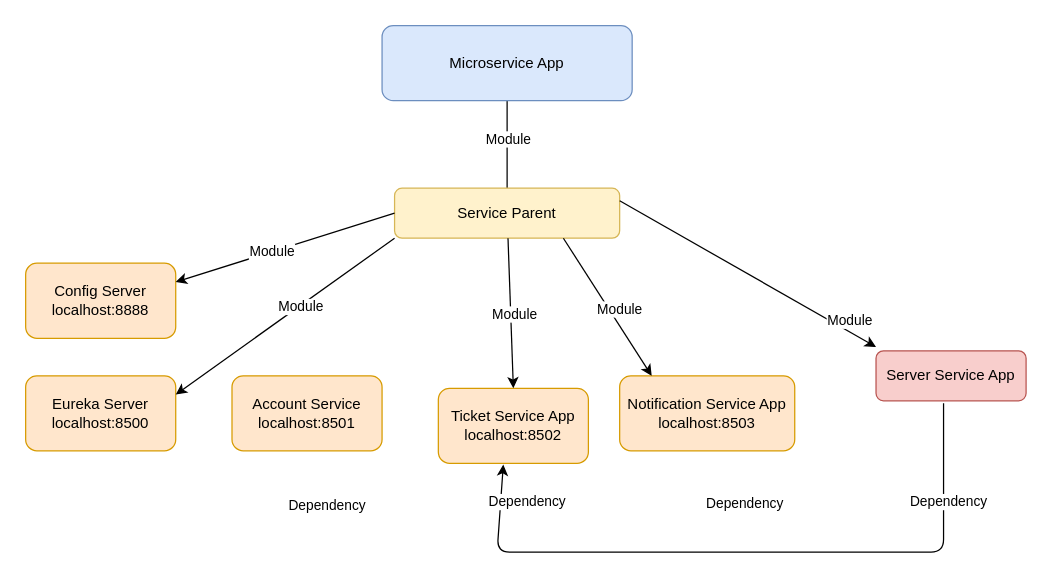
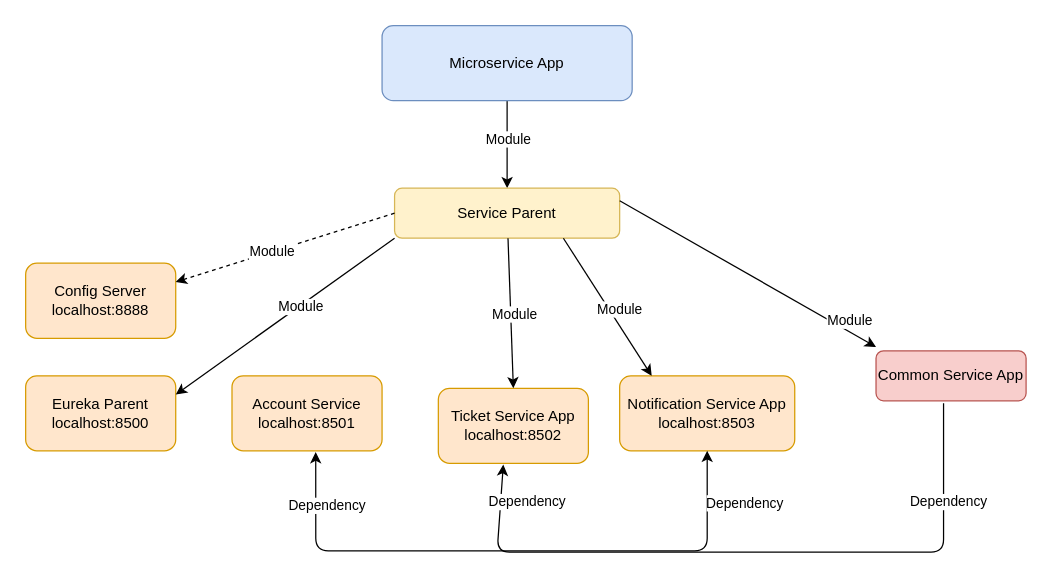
(507, 181) -> (507, 178)
(343, 229) -> (343, 229)
(951, 376) -> (951, 376)
(101, 413) -> (101, 413)
none -> (394, 551)
